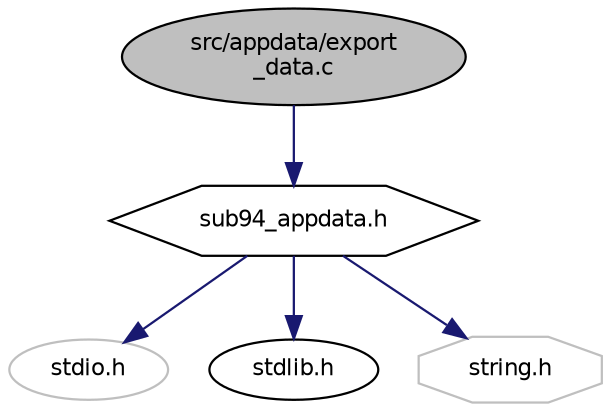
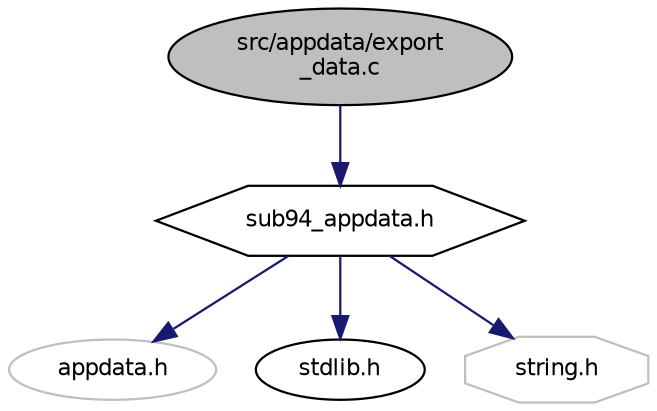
(89, 370) -> (113, 370)
